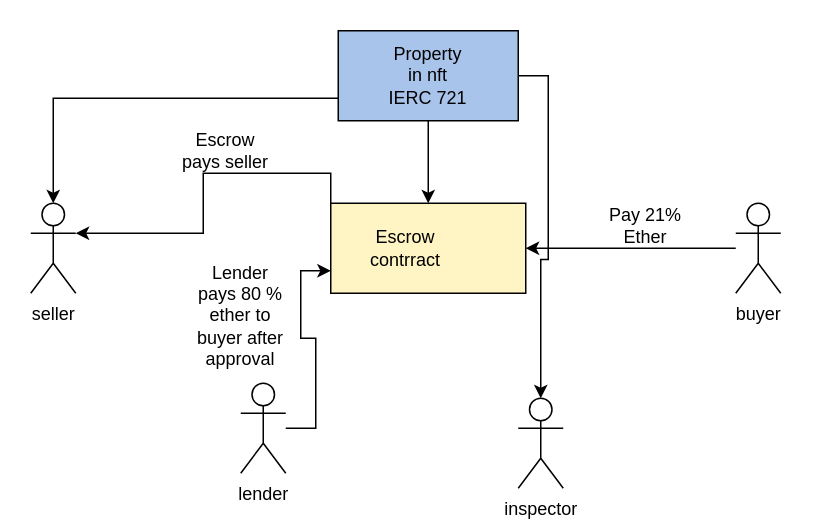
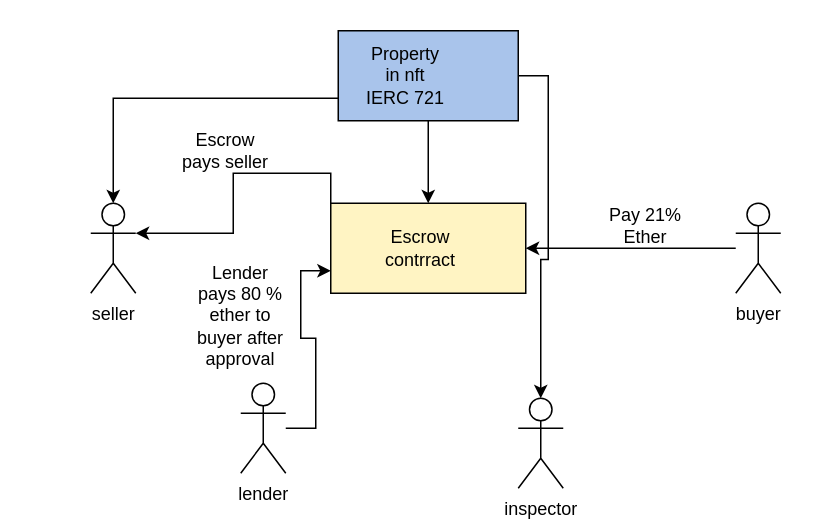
(428, 76) -> (406, 76)
(53, 248) -> (113, 248)
(406, 248) -> (421, 248)
